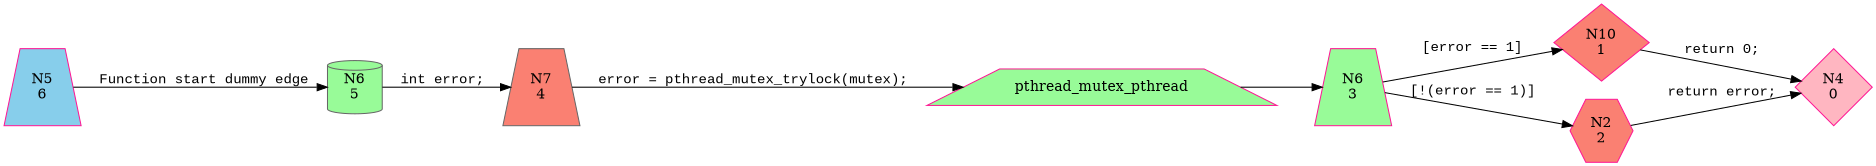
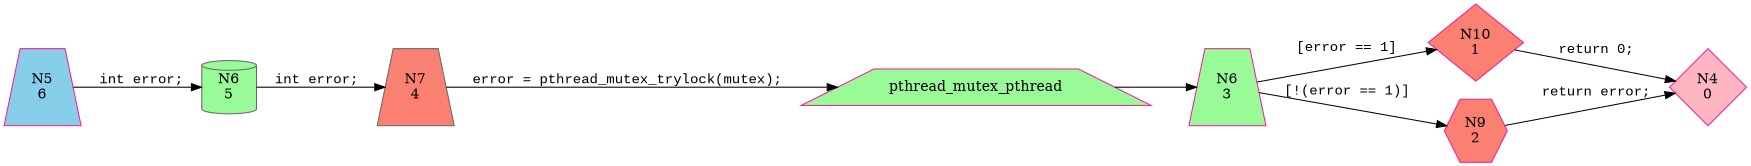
(204, 80) -> (141, 80)
(1602, 131) -> (1476, 131)
